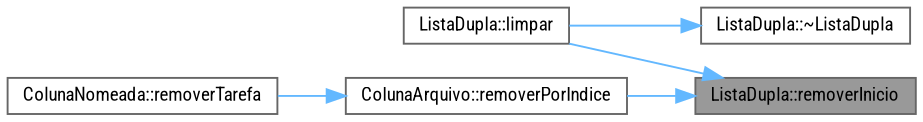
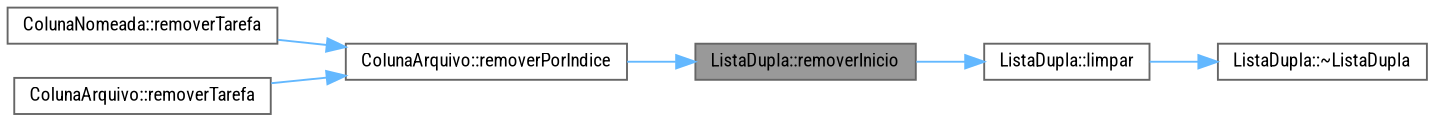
(636, 59) -> (941, 62)
none -> (142, 96)
